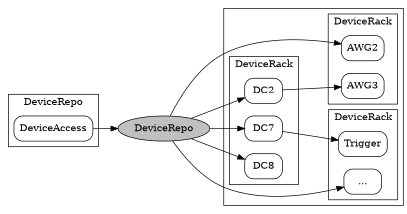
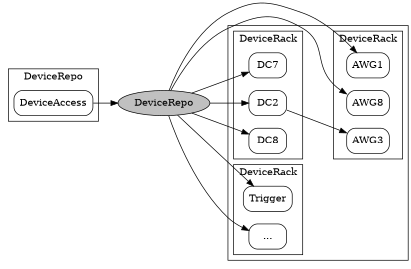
(363, 48) -> (368, 103)
none -> (368, 65)
(307, 135) -> (213, 148)
